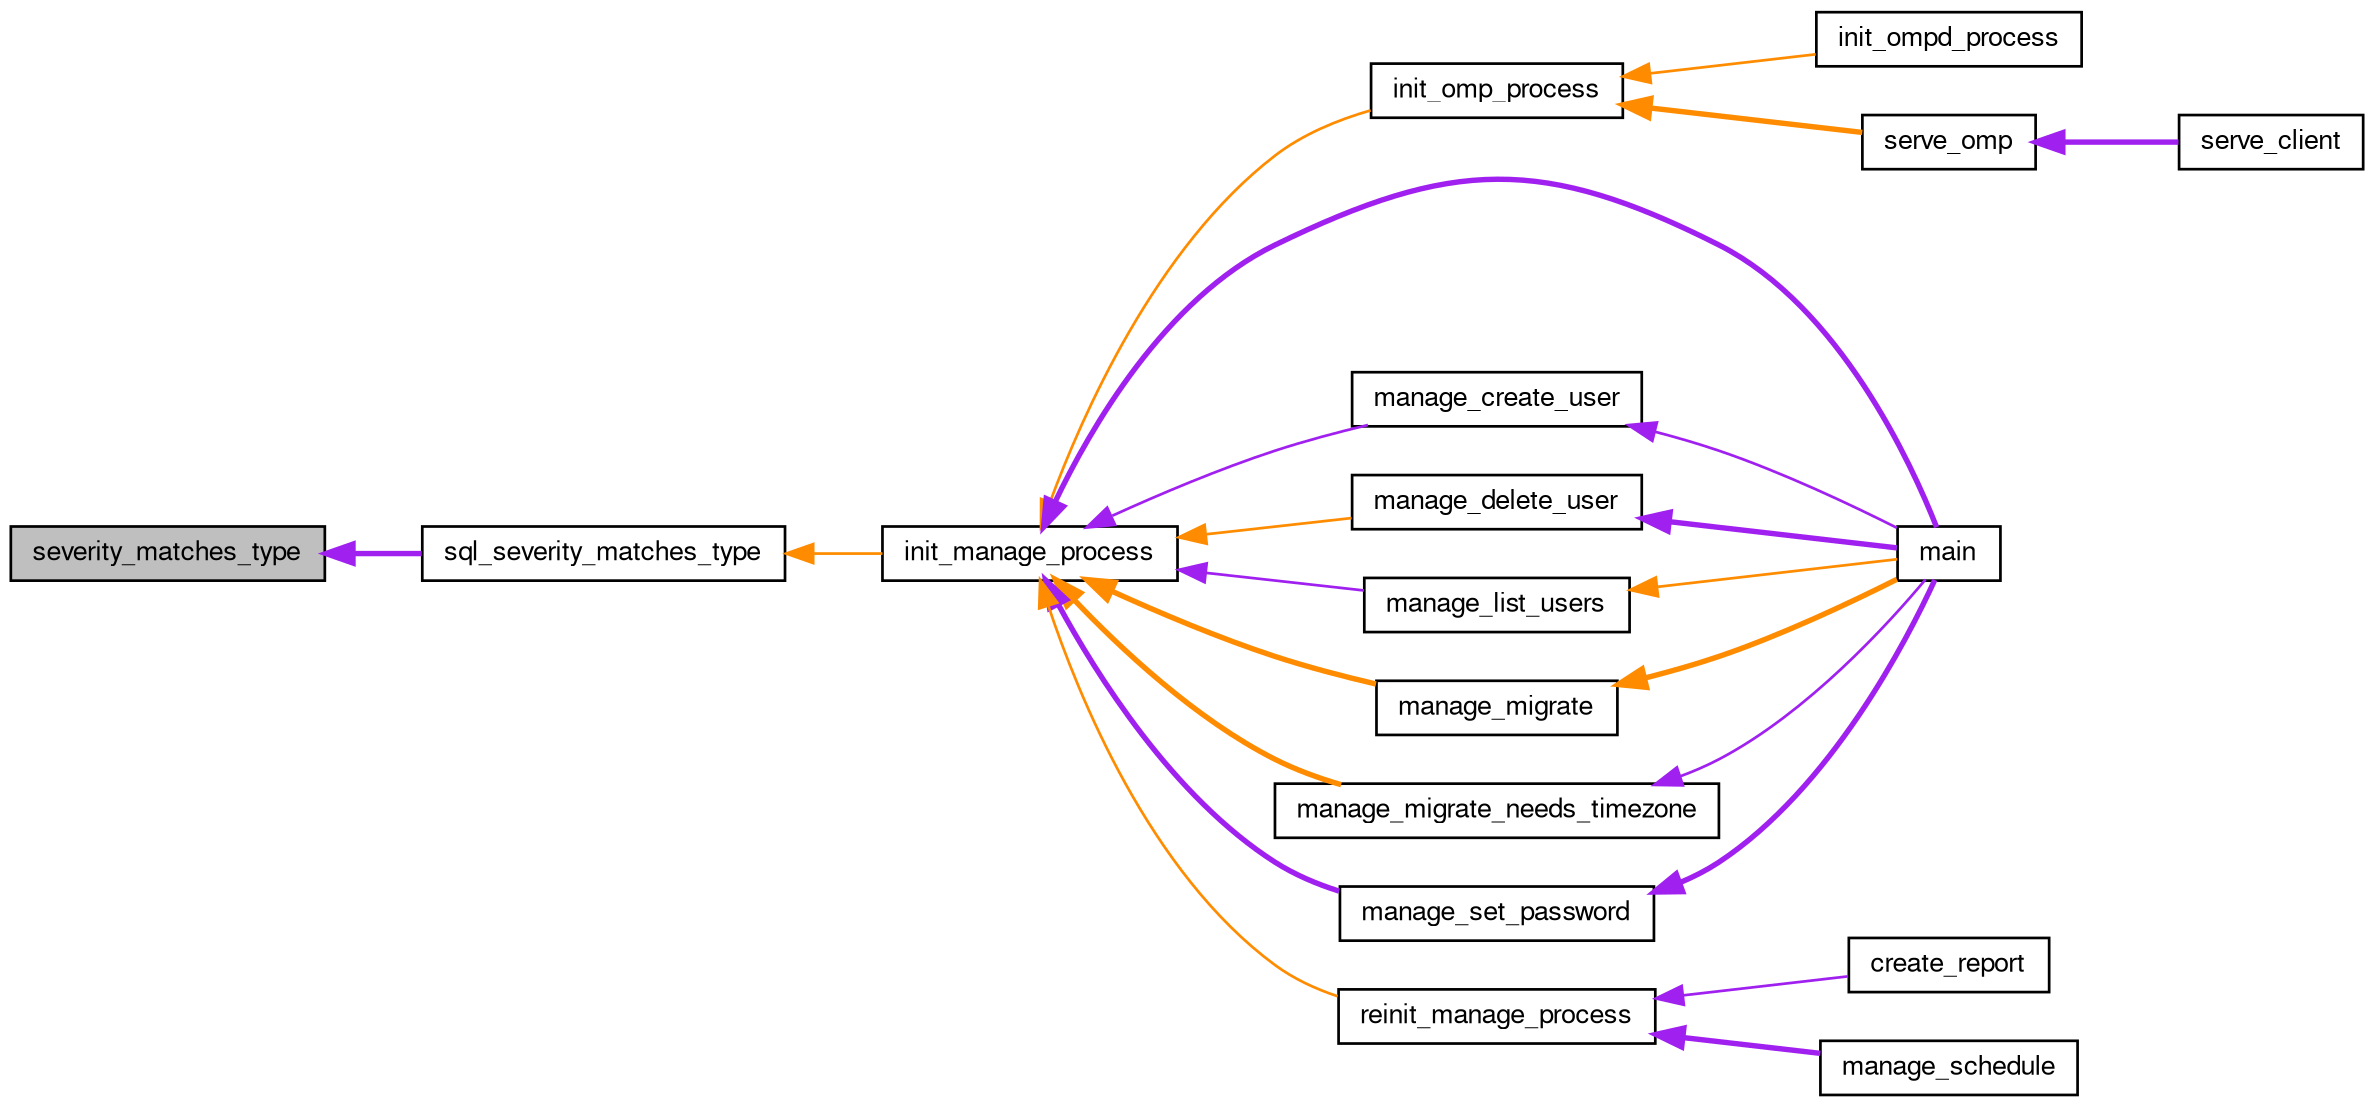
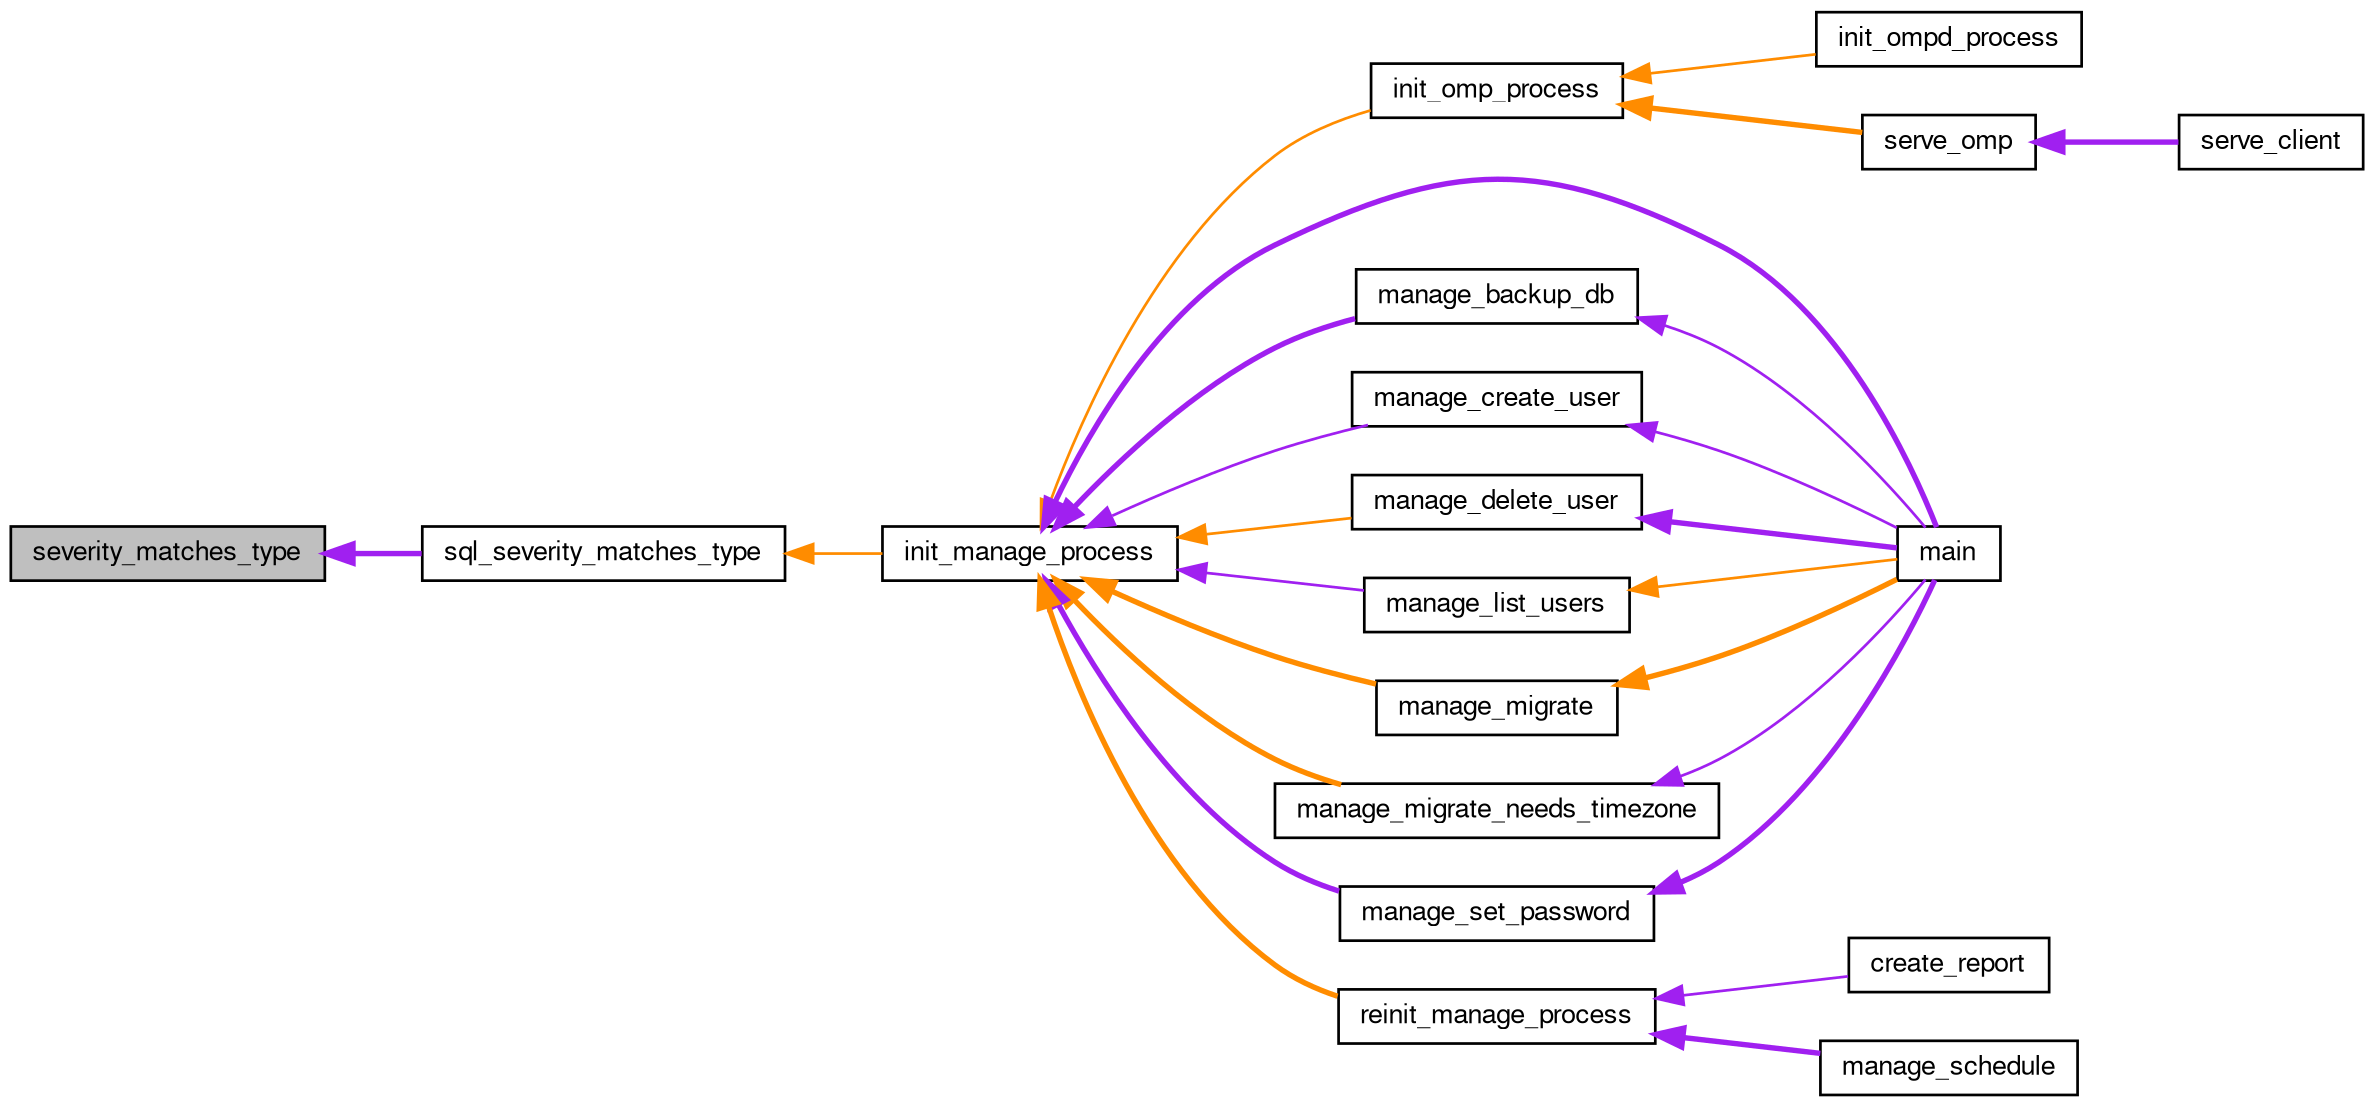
none -> (1497, 296)
(1155, 832) -> (1155, 832)
